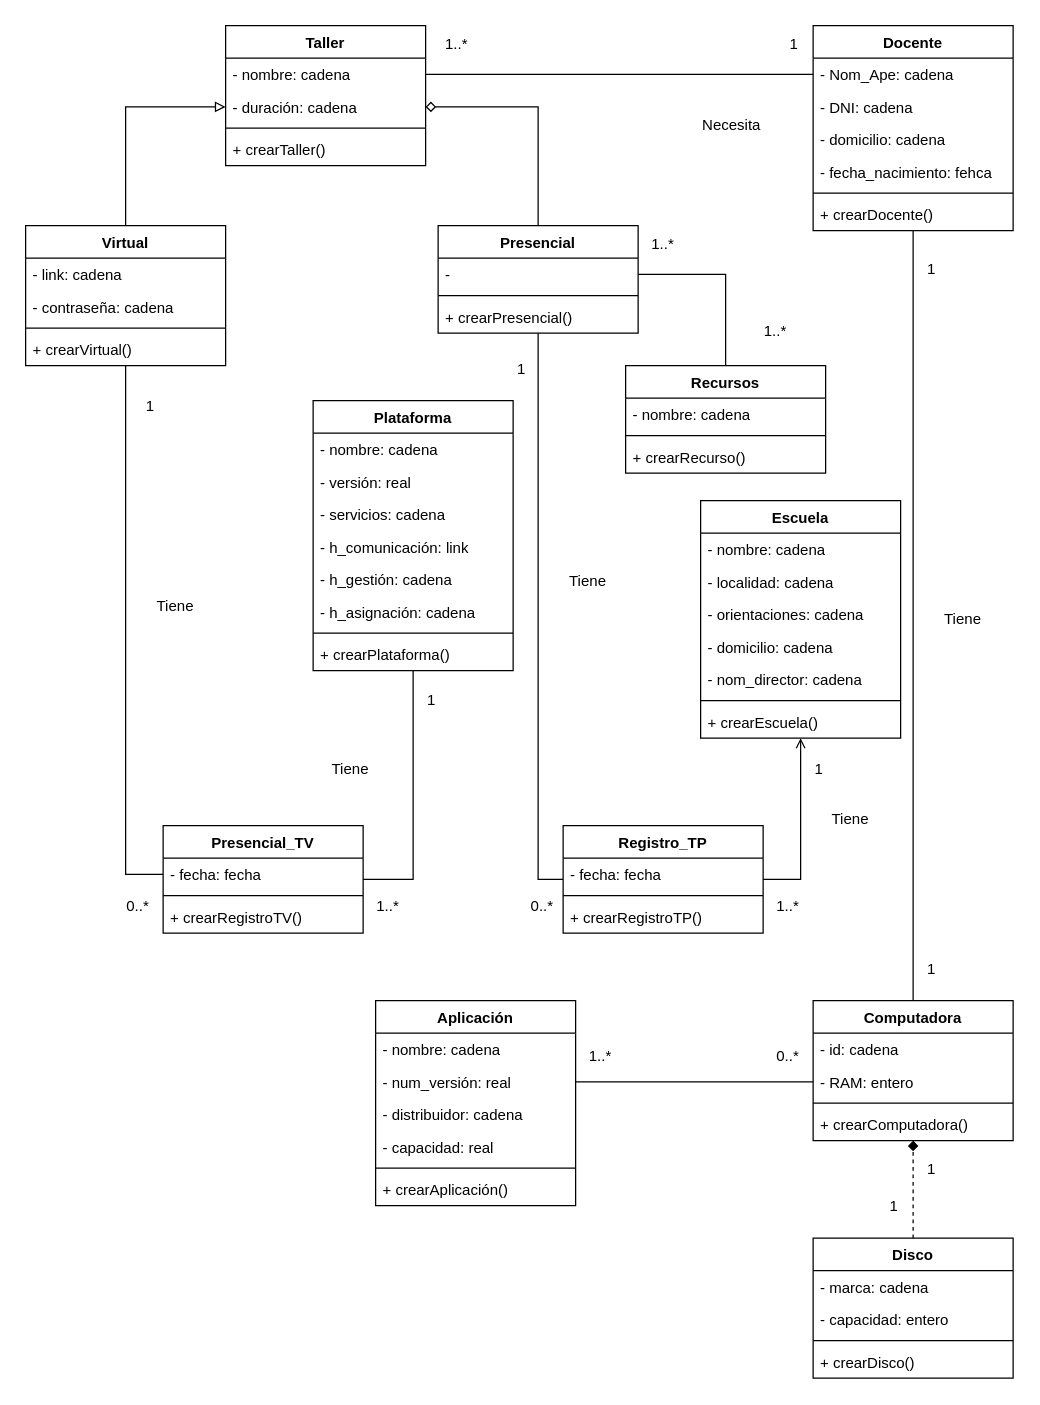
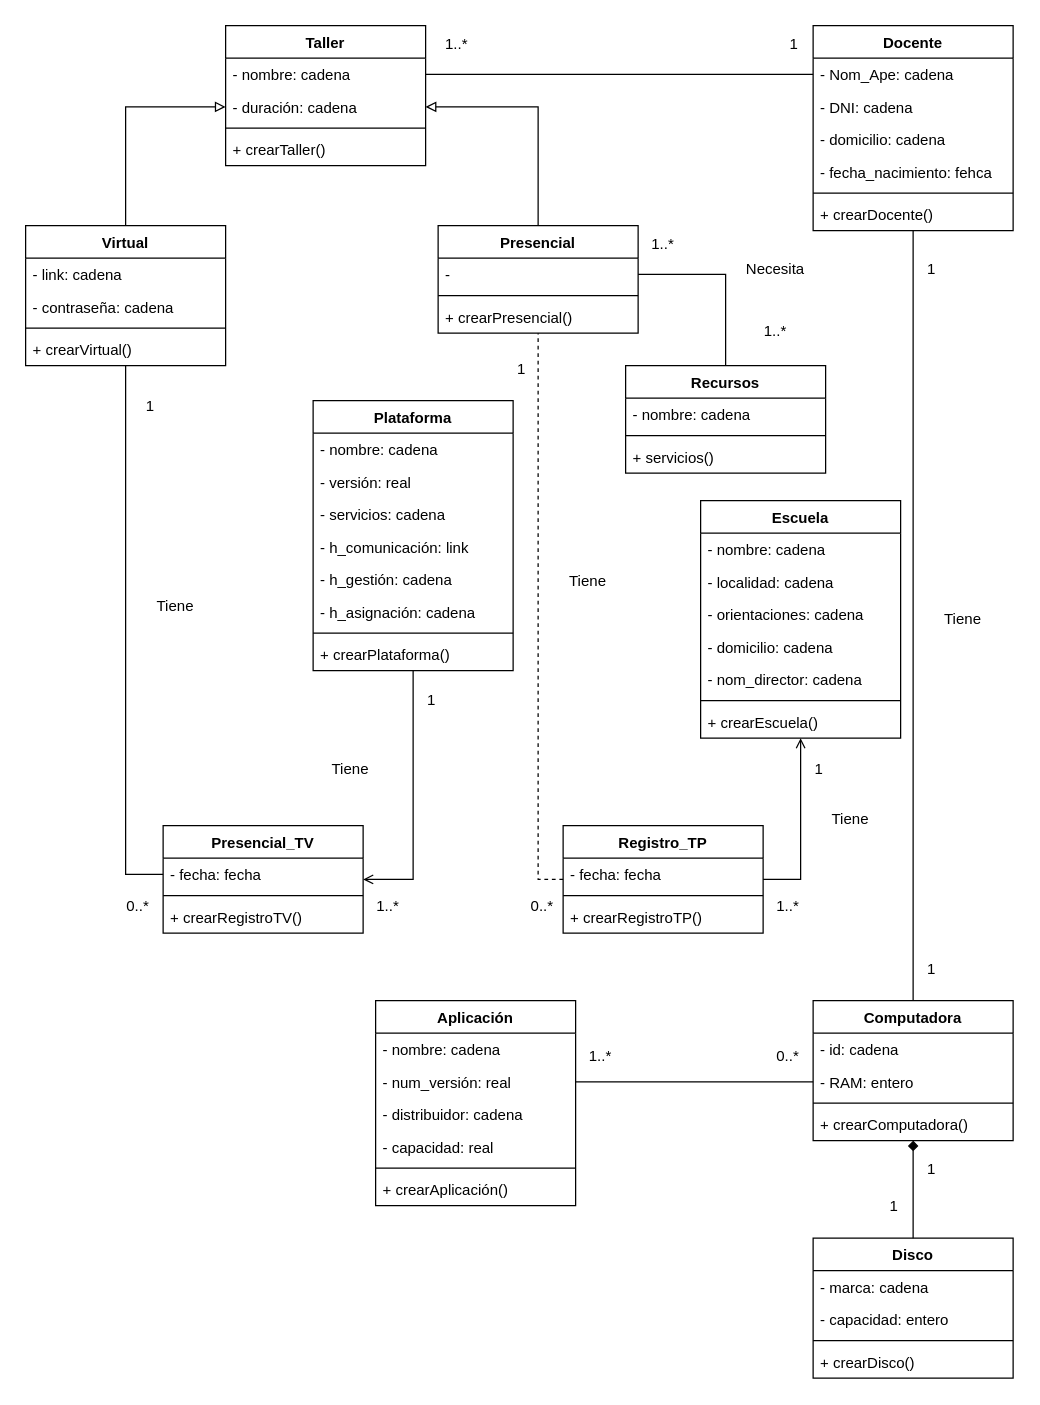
(436, 107) -> (437, 107)
(732, 126) -> (776, 269)
(698, 458) -> (681, 458)
(538, 619) -> (538, 619)
(368, 879) -> (369, 879)
(913, 1193) -> (913, 1193)
